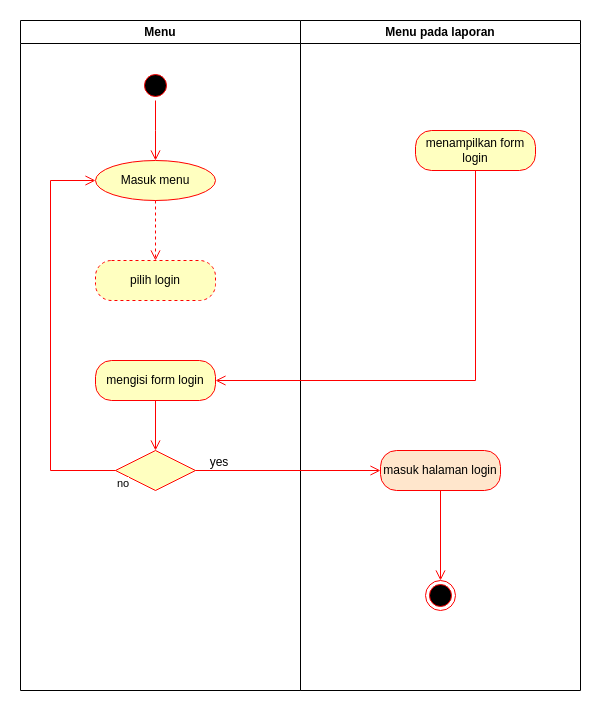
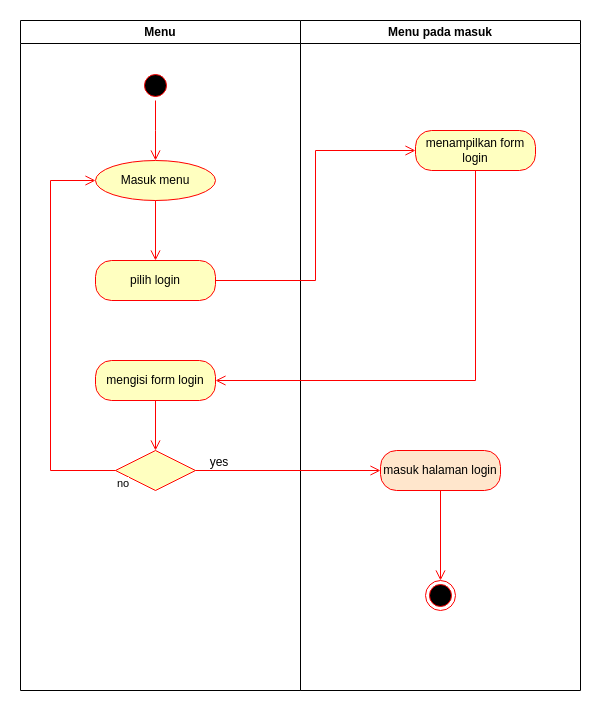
(441, 33) -> (441, 33)
none -> (316, 218)
(156, 230) -> (156, 230)
(156, 281) -> (156, 281)
